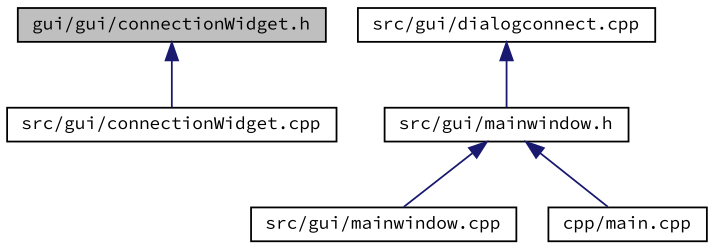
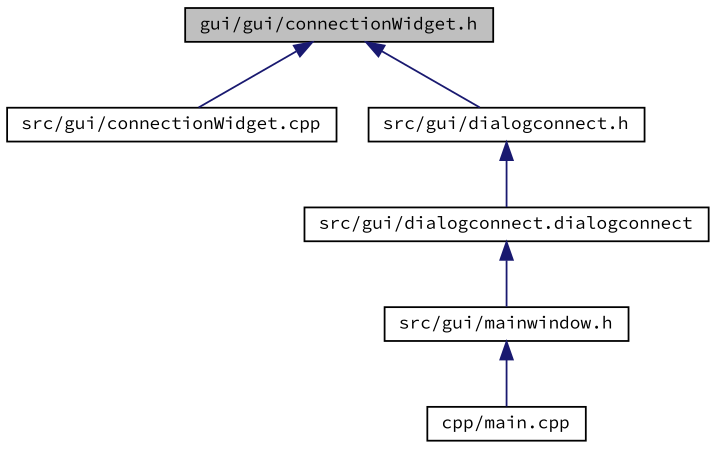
(507, 25) -> (507, 224)
none -> (507, 125)
(384, 224) -> none
